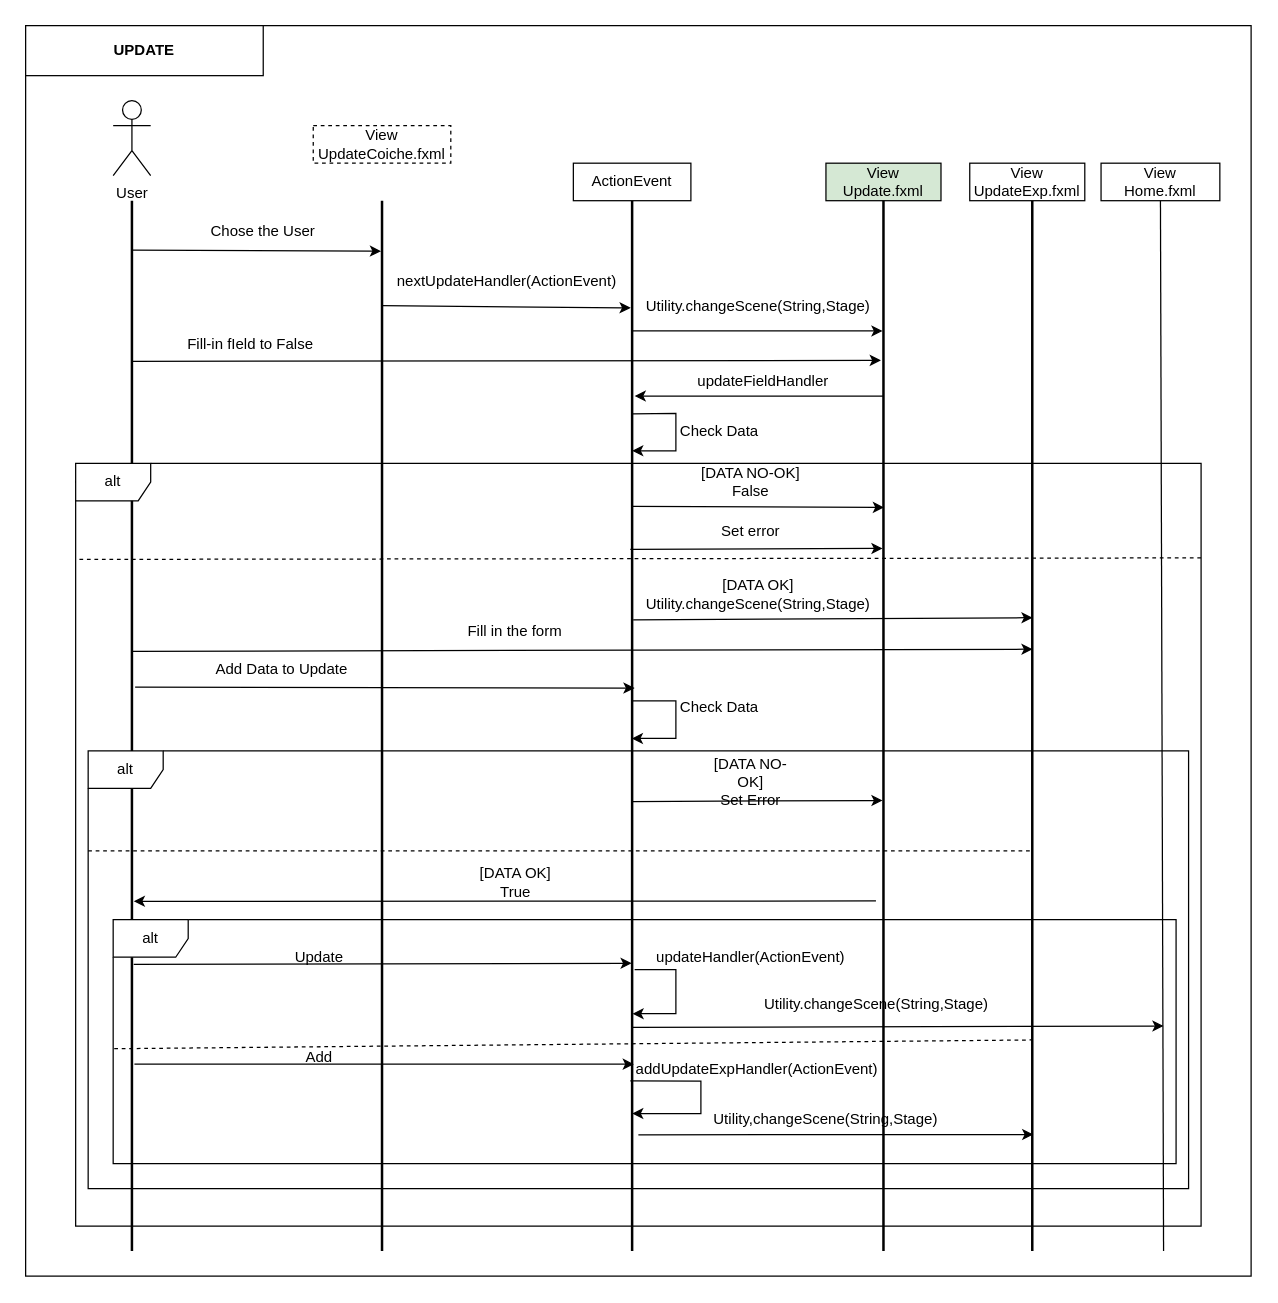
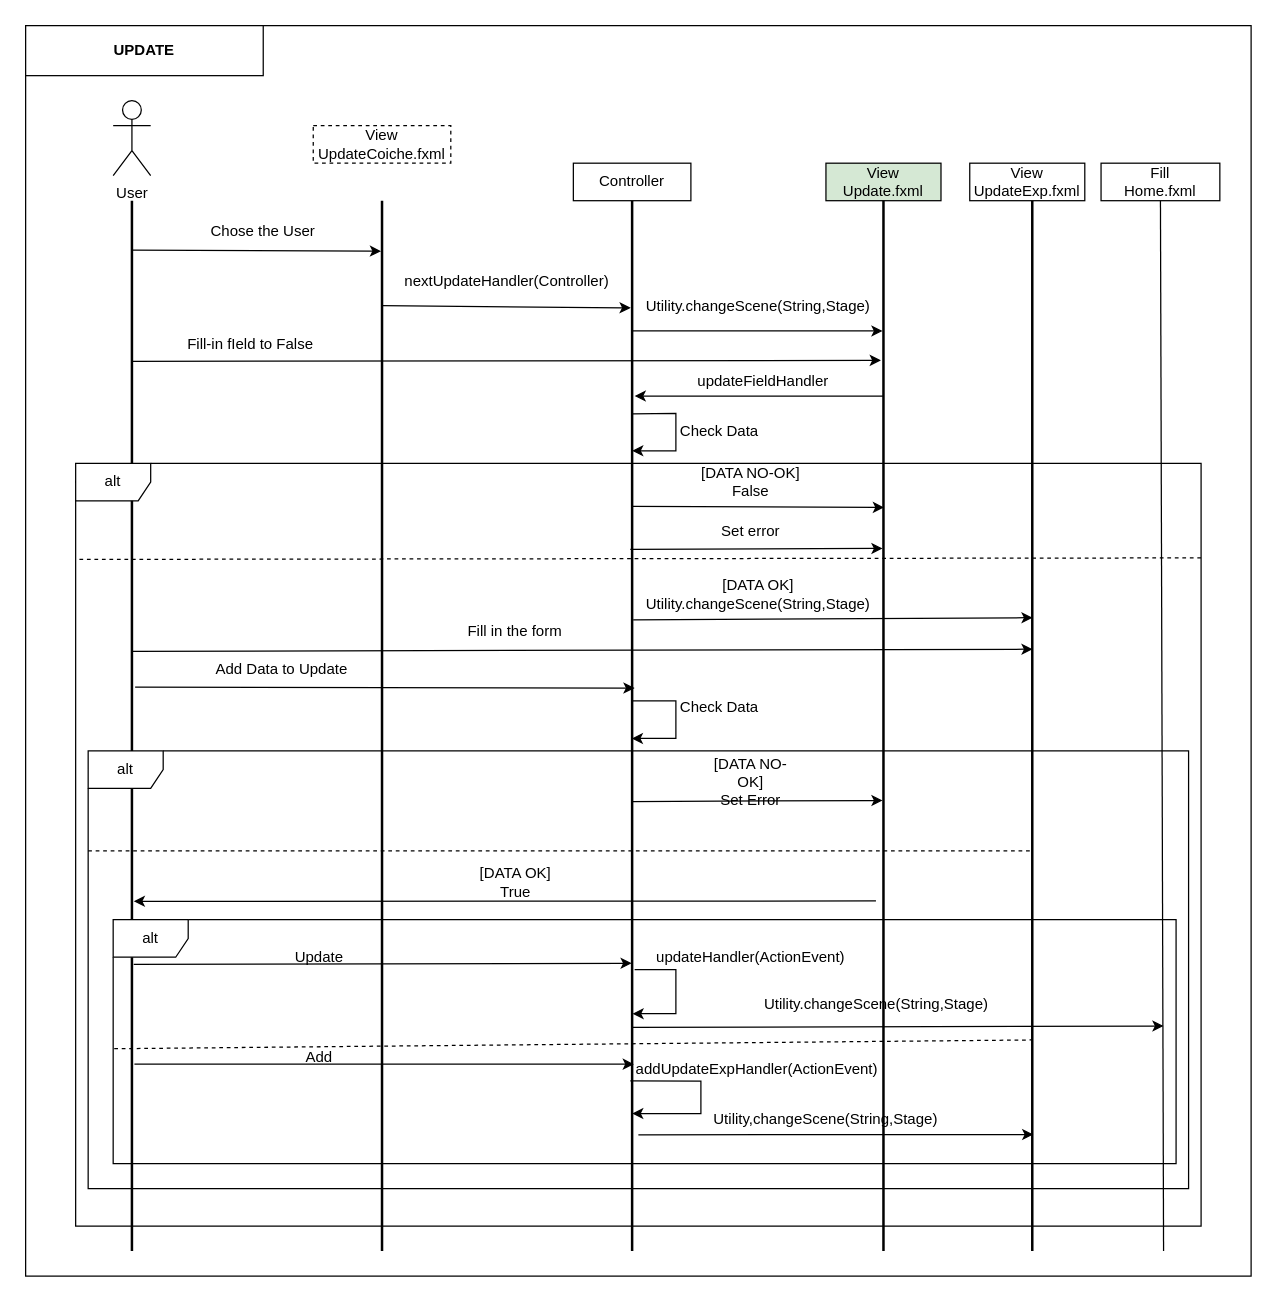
(632, 182) -> (632, 182)
(1160, 182) -> (1160, 182)
(507, 282) -> (507, 282)
